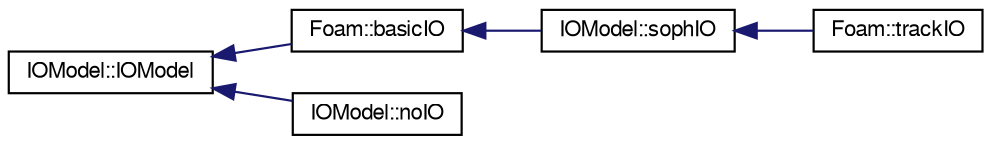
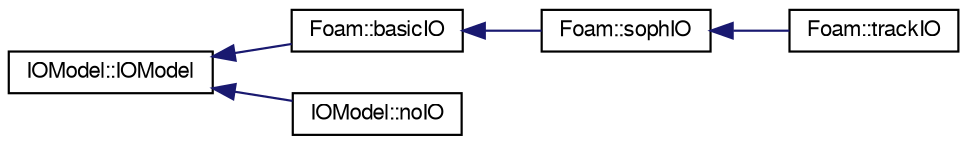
(638, 31) -> (626, 31)
